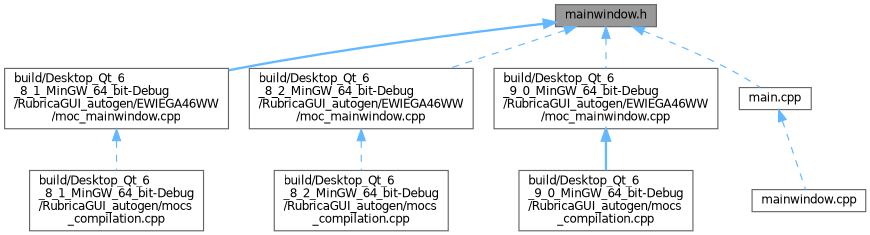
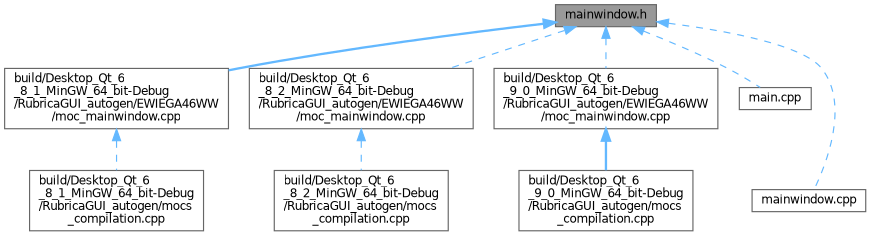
(794, 155) -> (808, 58)
